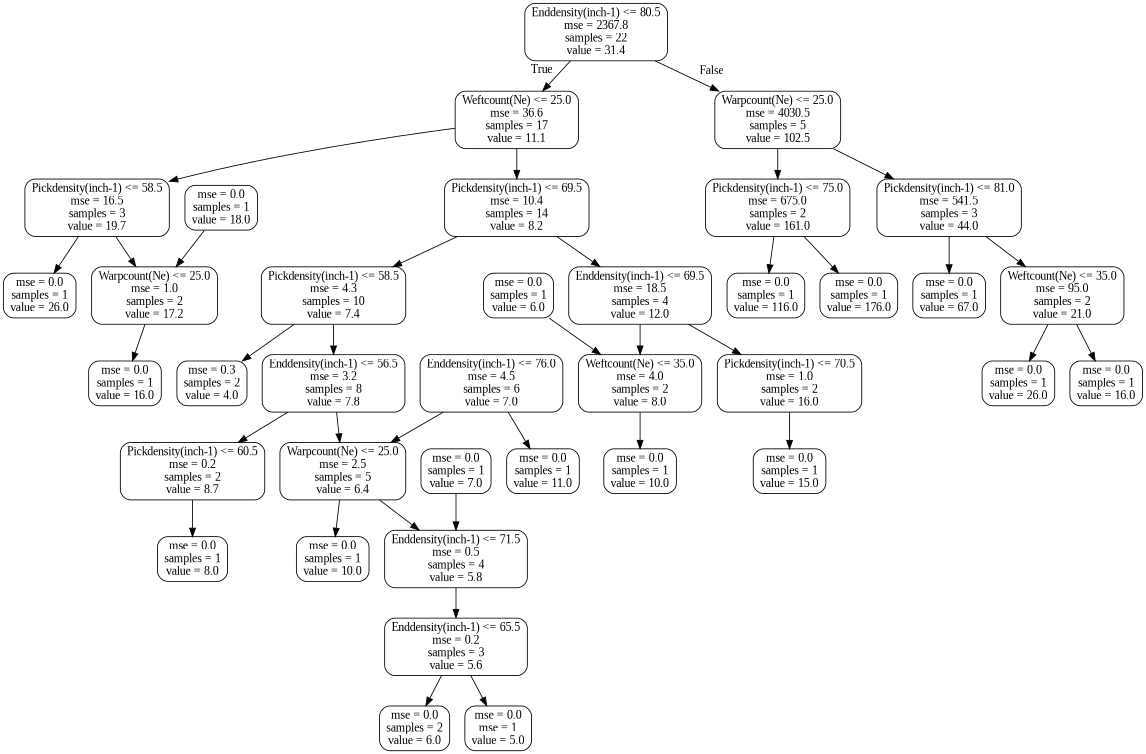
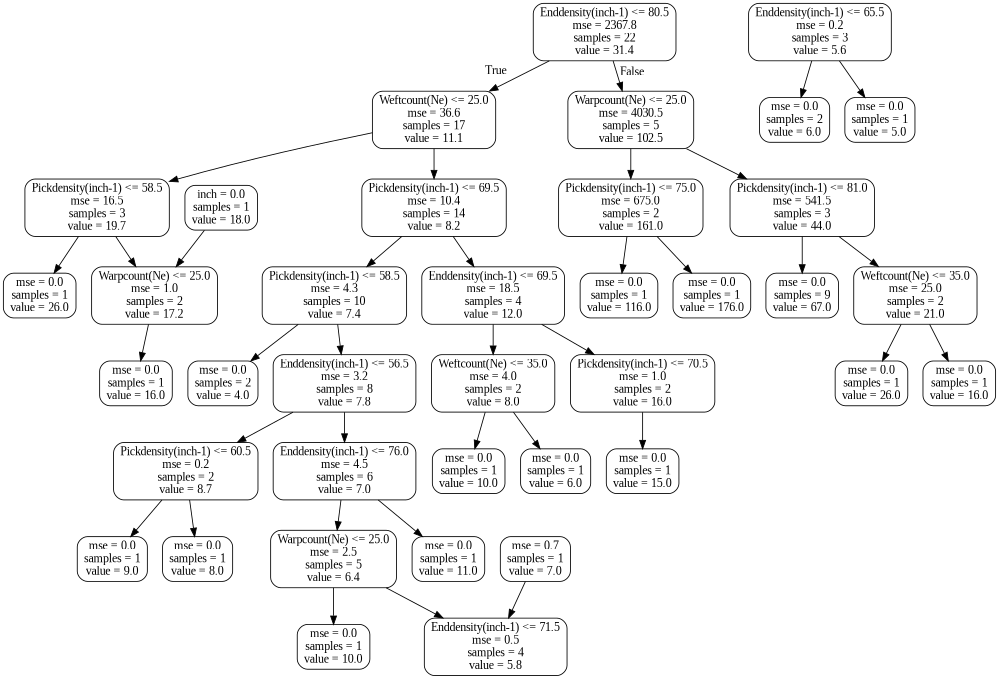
(221, 208) -> (221, 208)
(949, 296) -> (802, 296)
(1062, 296) -> (915, 296)
(571, 334) -> (524, 427)
(212, 383) -> (223, 383)
(338, 423) -> (345, 423)
(456, 471) -> (535, 559)
none -> (112, 559)
(456, 599) -> none
(498, 728) -> (880, 120)
